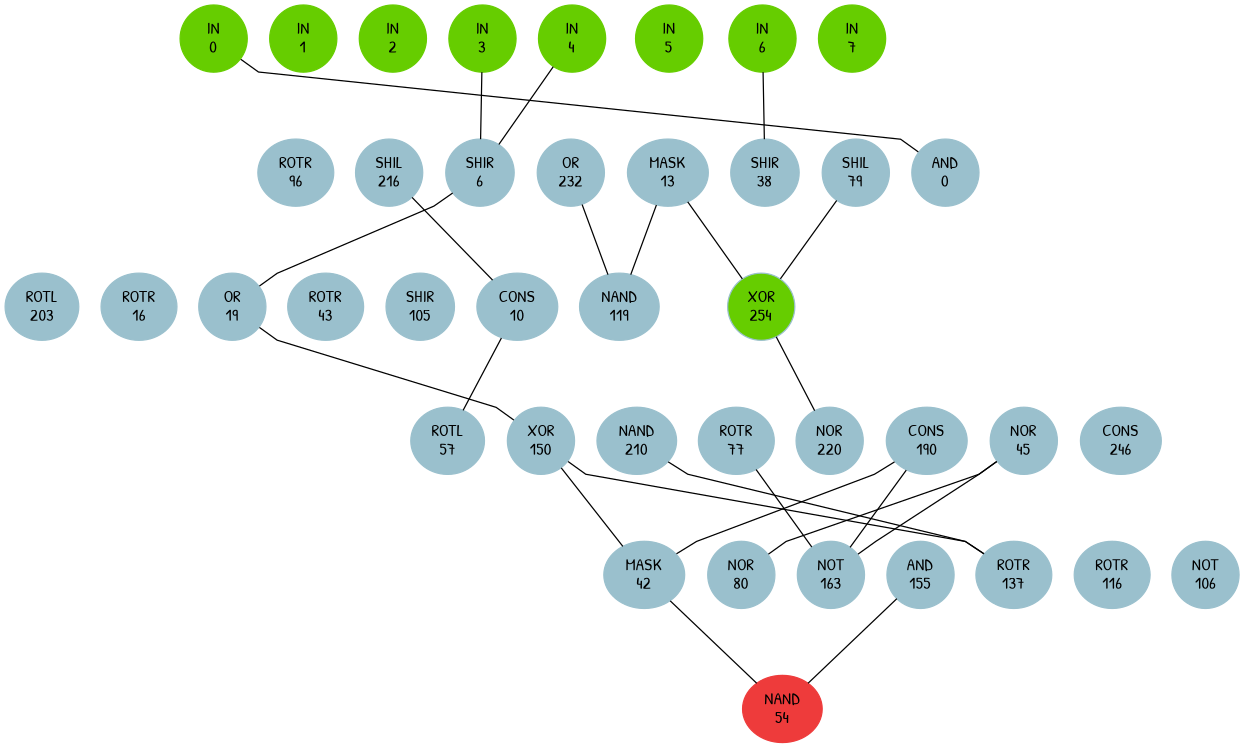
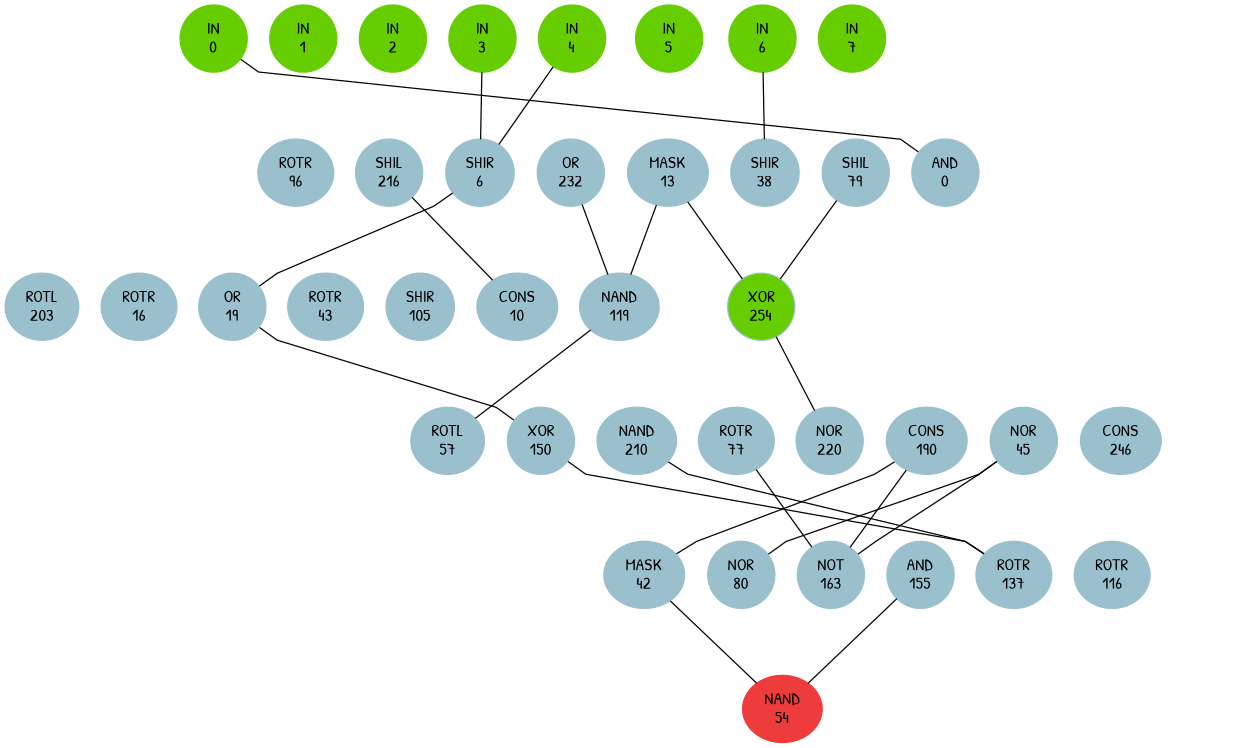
(482, 374) -> (533, 374)
(592, 507) -> none
(1205, 575) -> none
